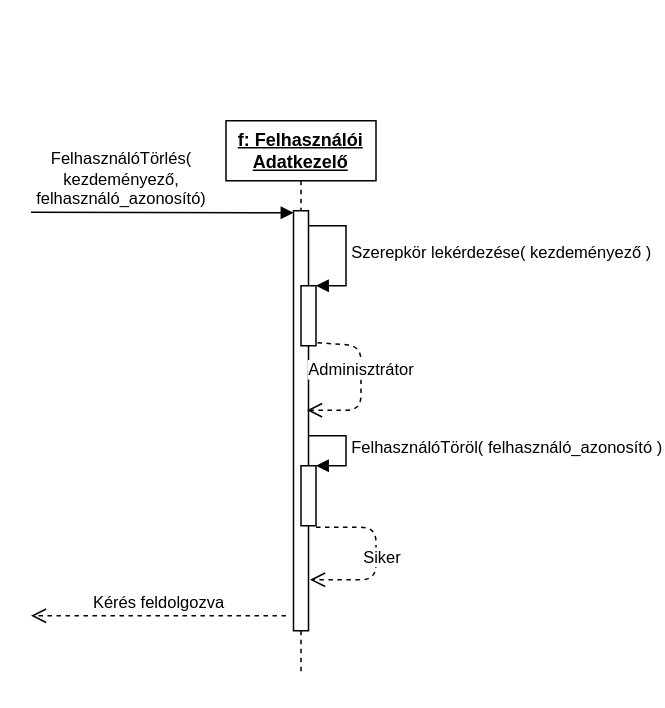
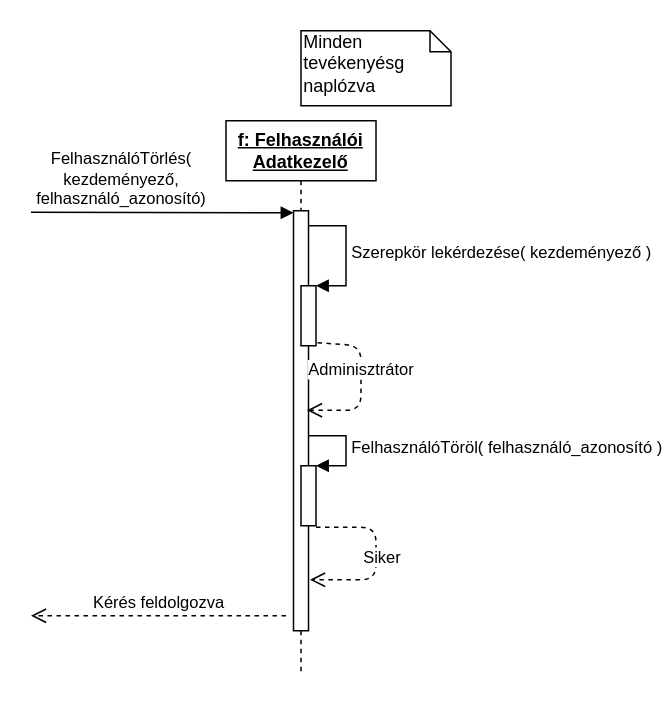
none -> (376, 68)
